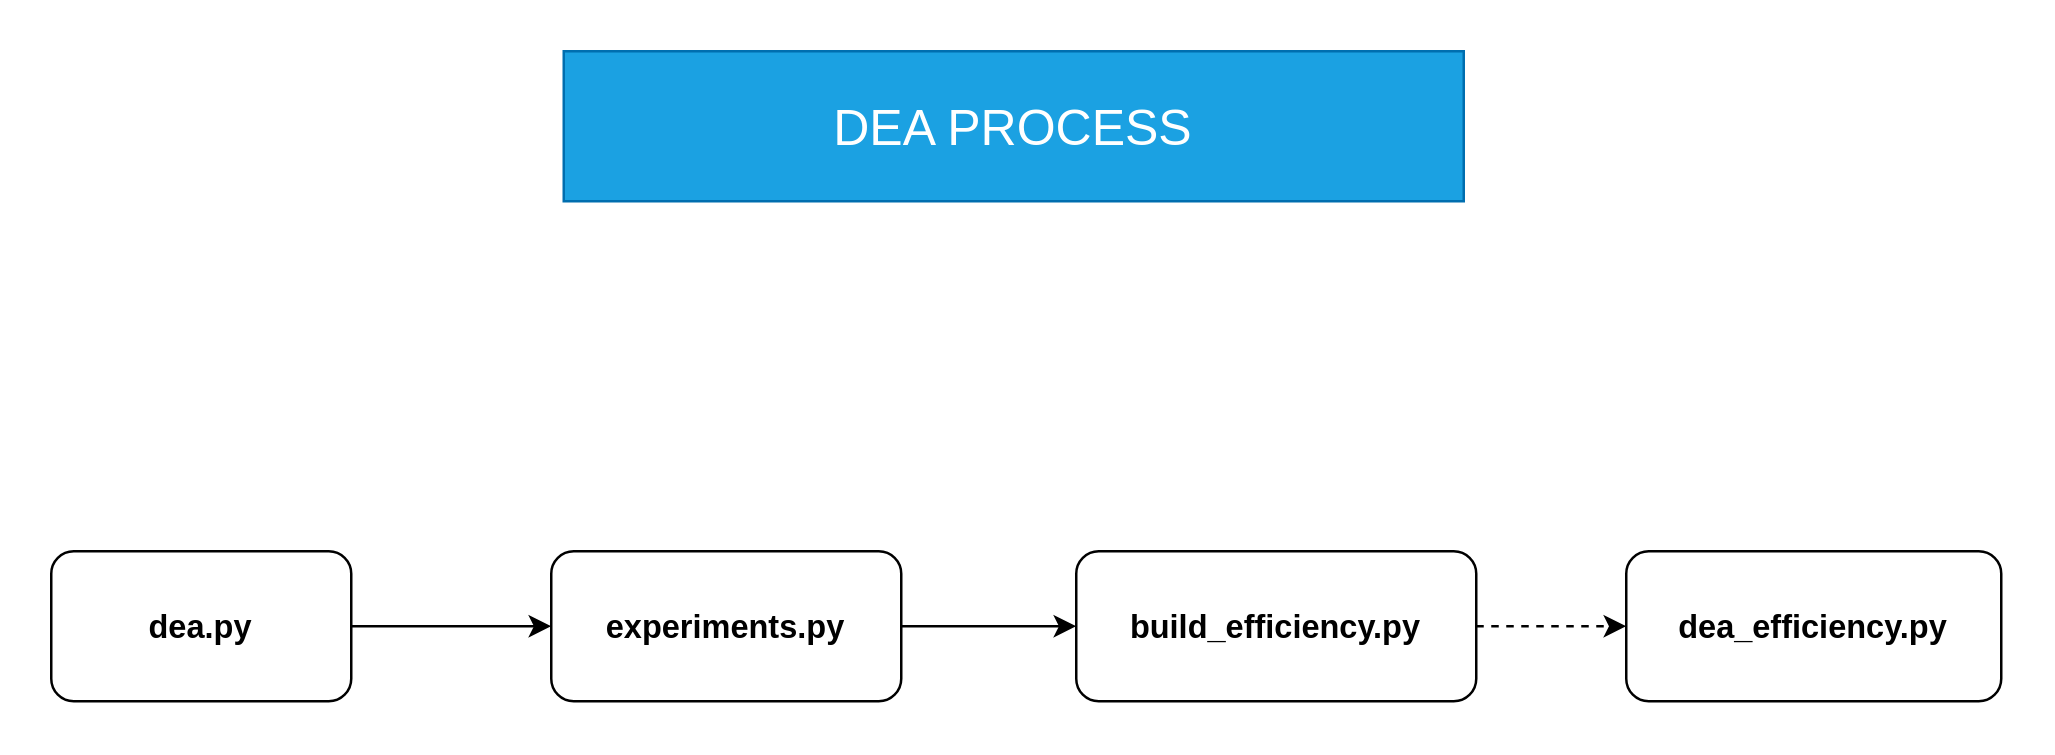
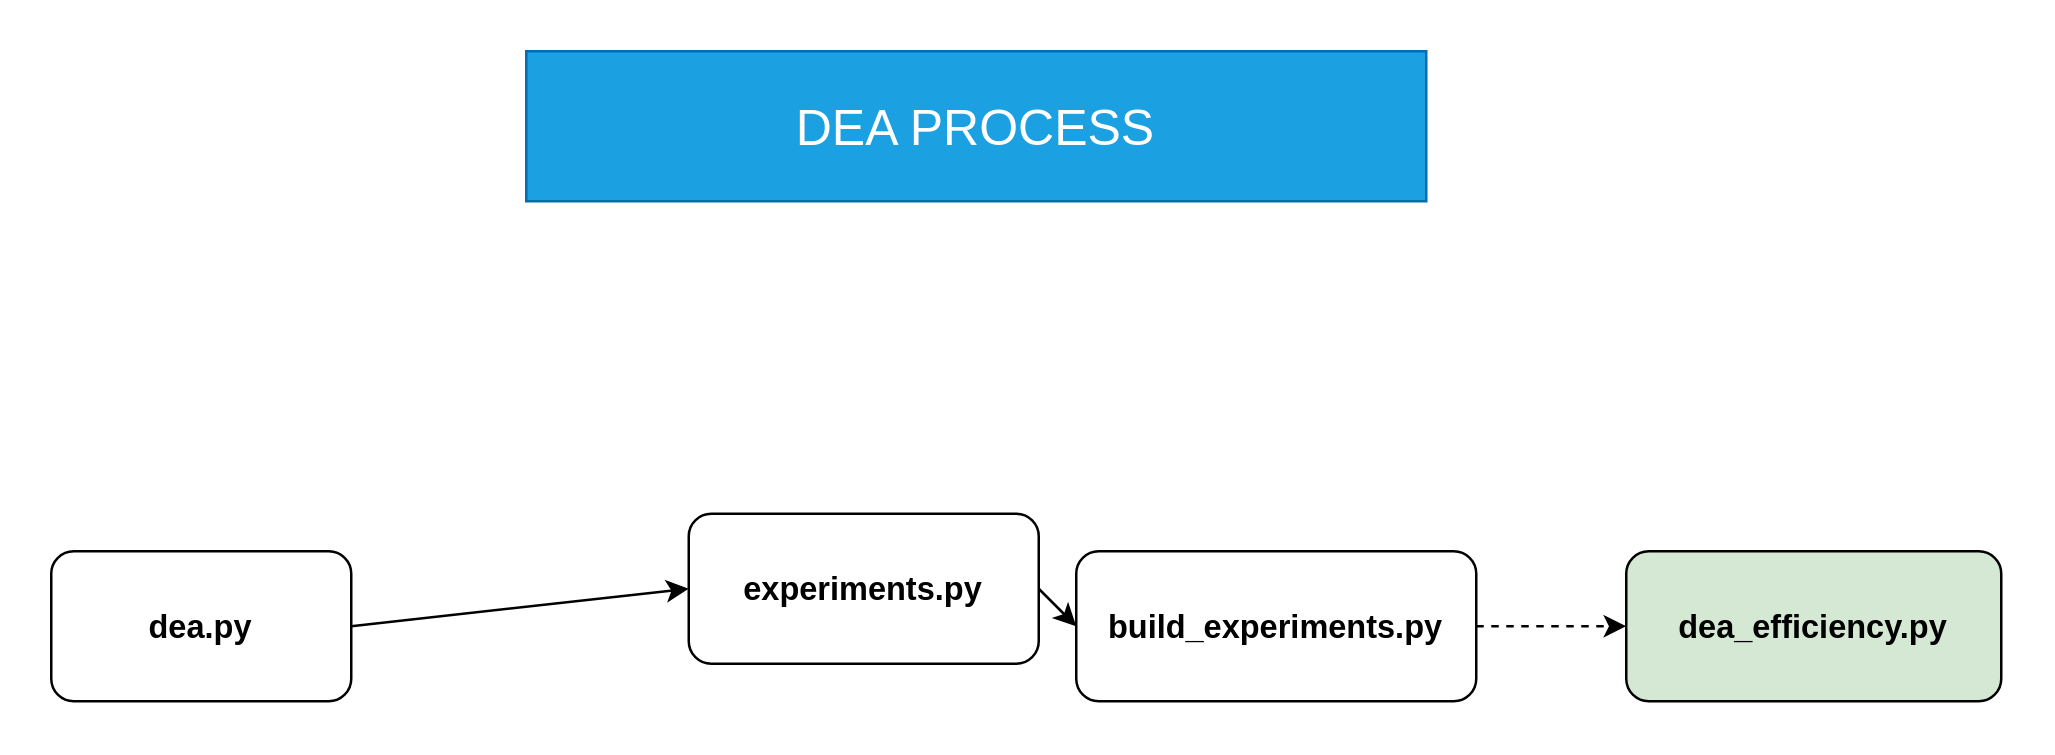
(1014, 126) -> (976, 126)
(726, 626) -> (864, 589)
(1276, 626) -> (1276, 626)
(1814, 626) -> (1814, 626)
